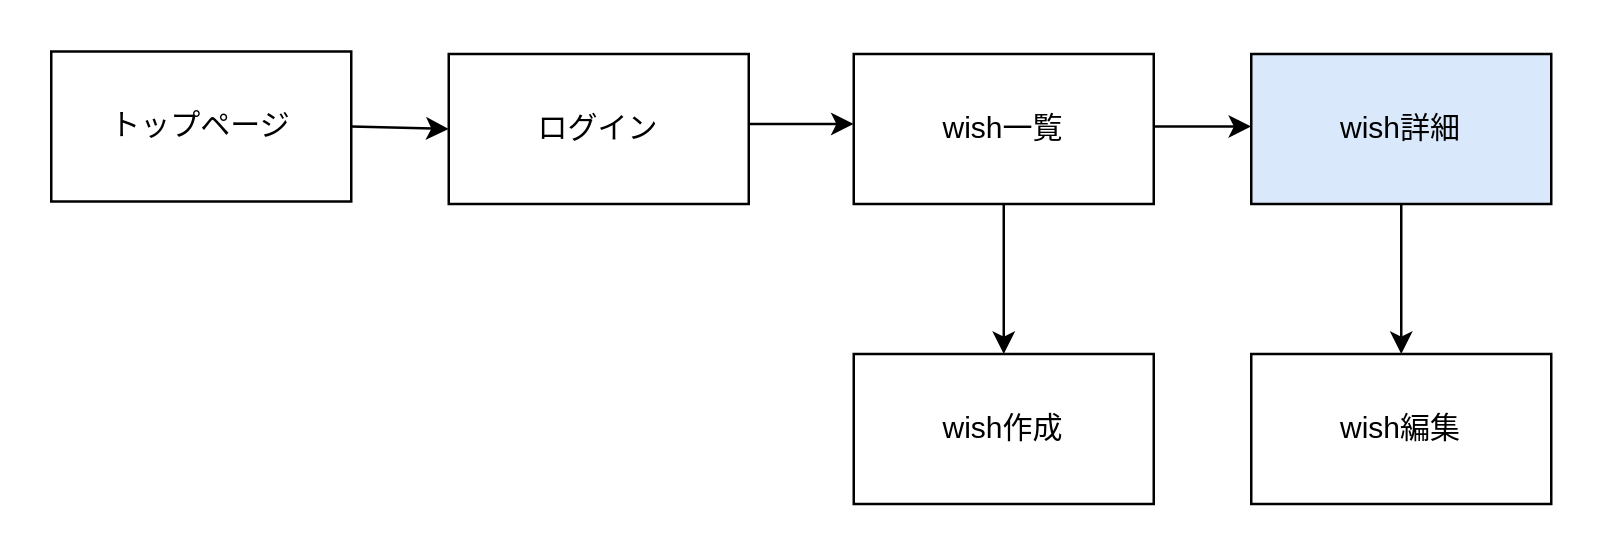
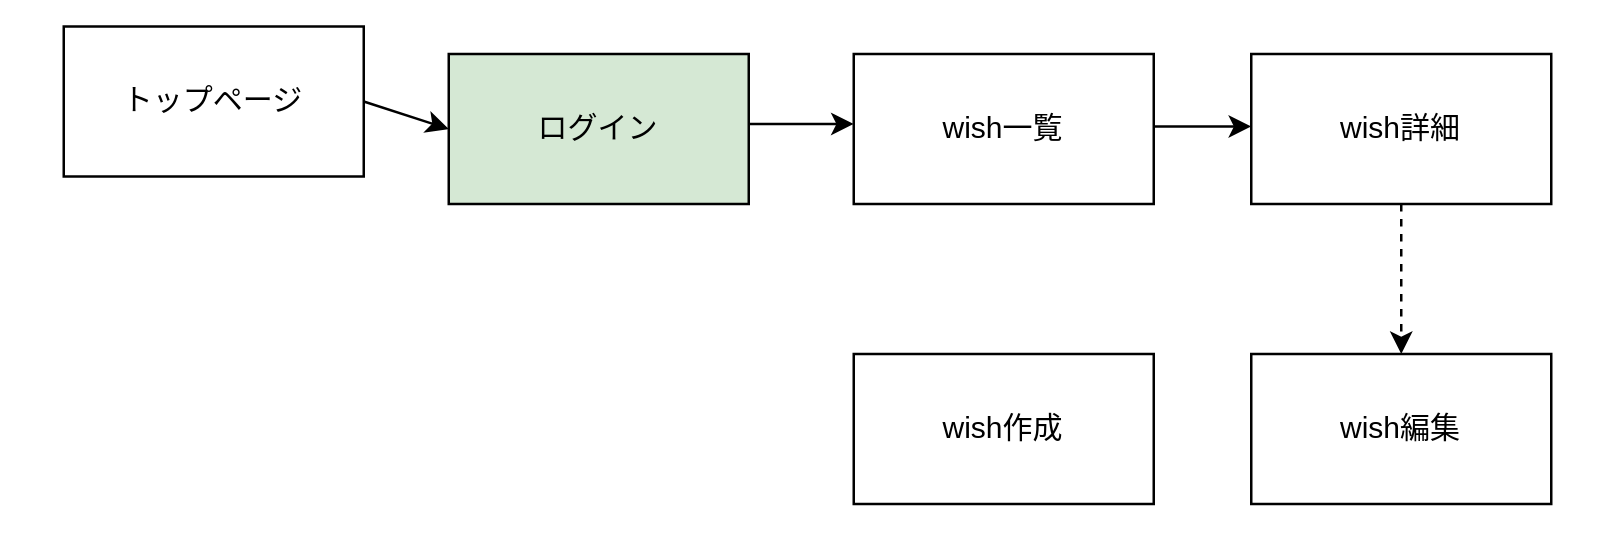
(201, 126) -> (214, 101)
(599, 129) -> (599, 129)
(1401, 129) -> (1401, 129)
(1004, 271) -> none
(1401, 274) -> (1401, 274)
